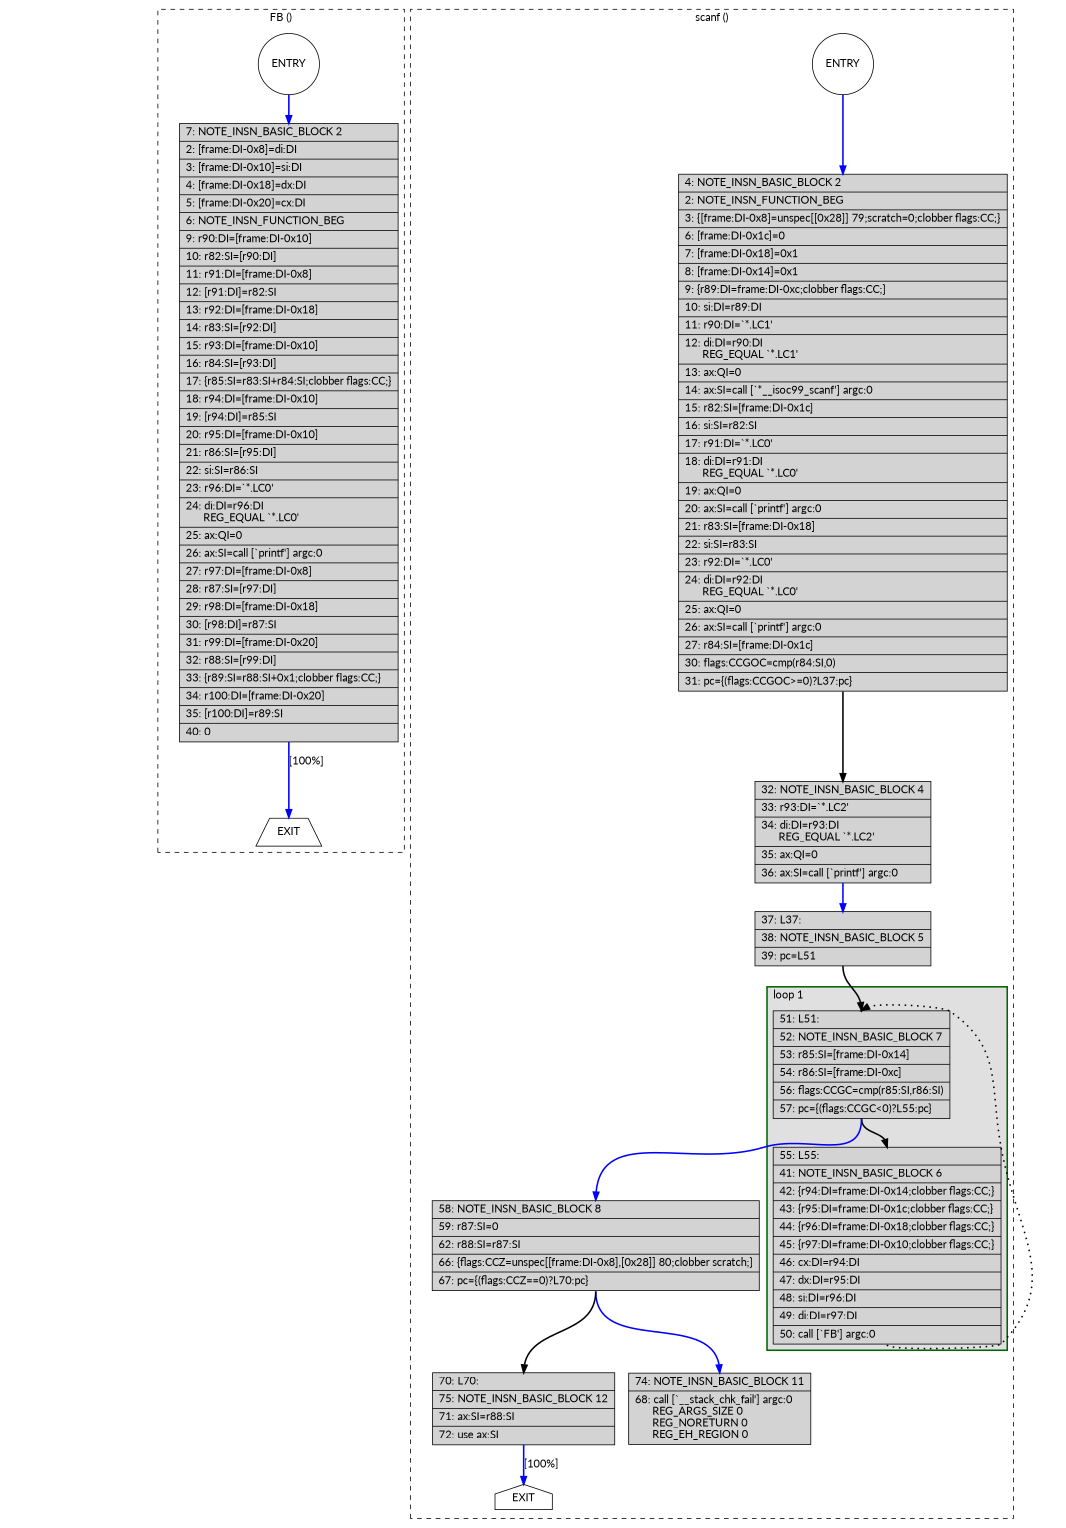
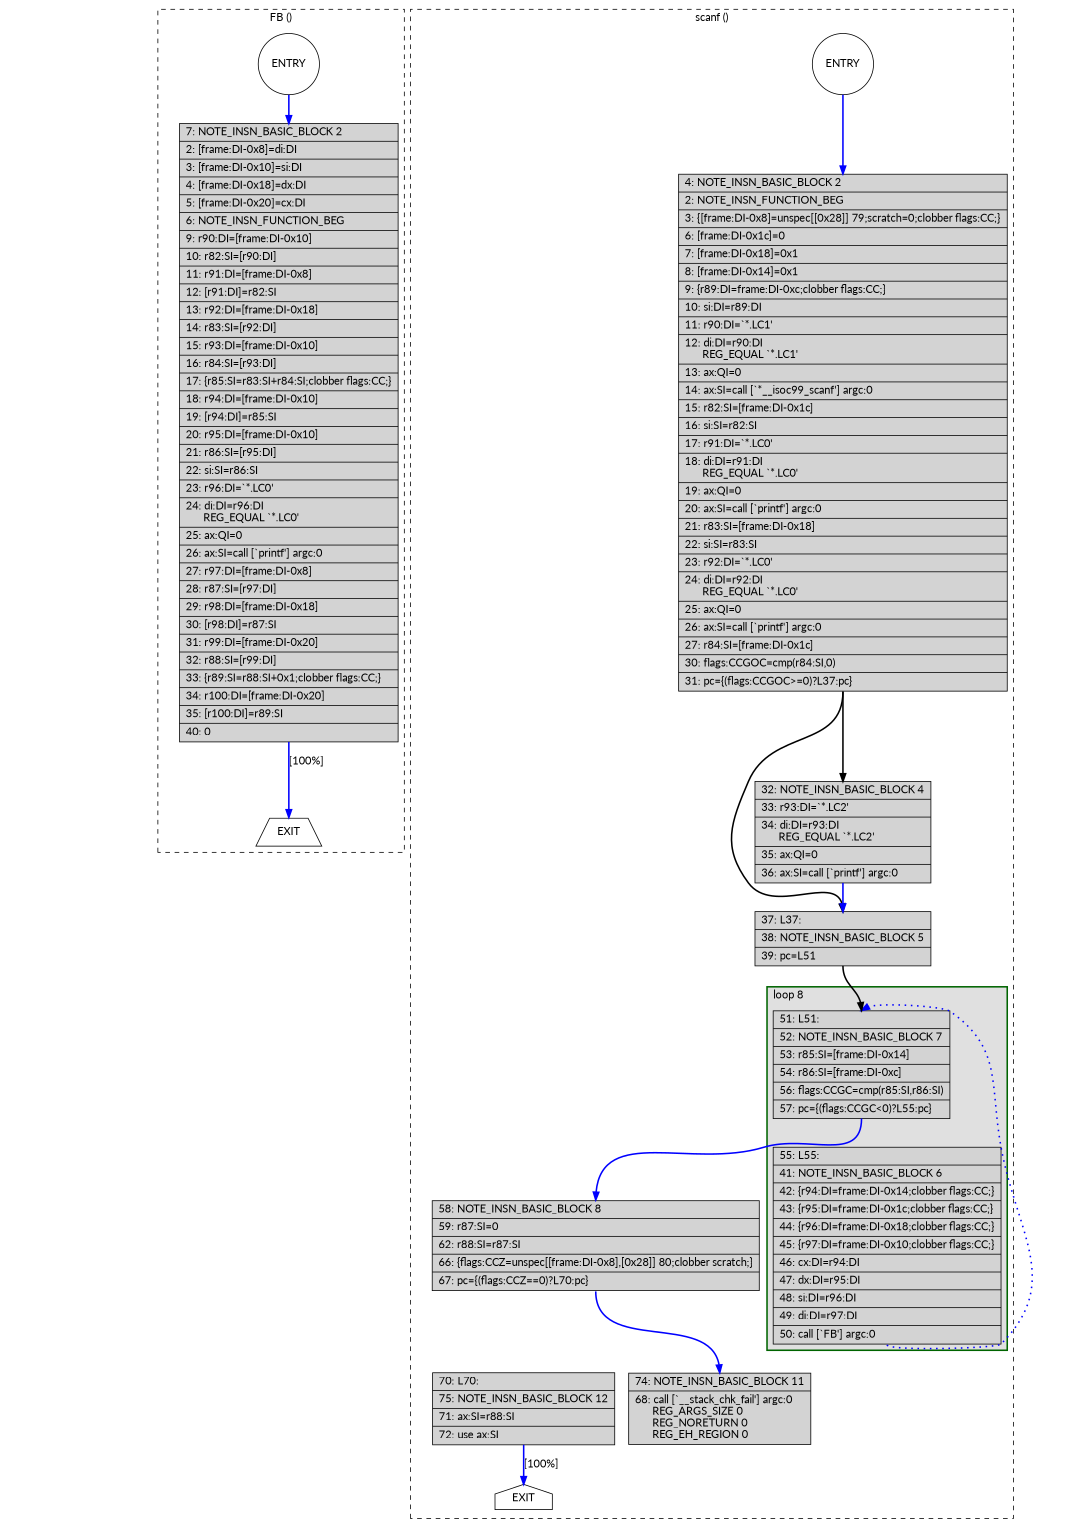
none -> (735, 815)
(789, 996) -> (789, 996)
(871, 1131) -> none
(1020, 1218) -> (1020, 1218)
(563, 1330) -> none
